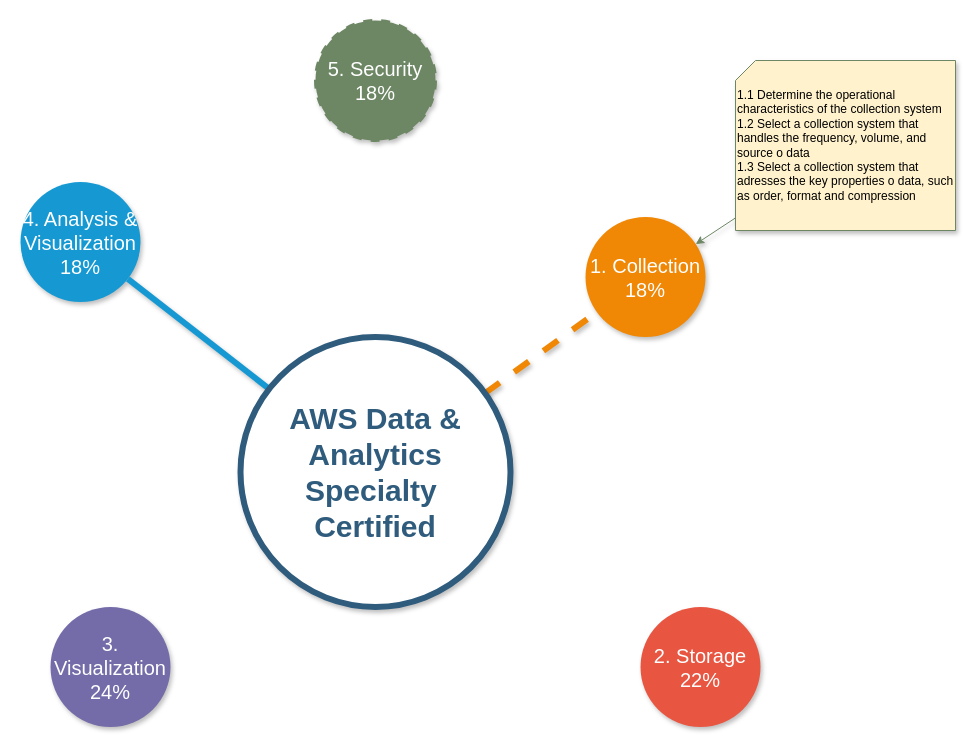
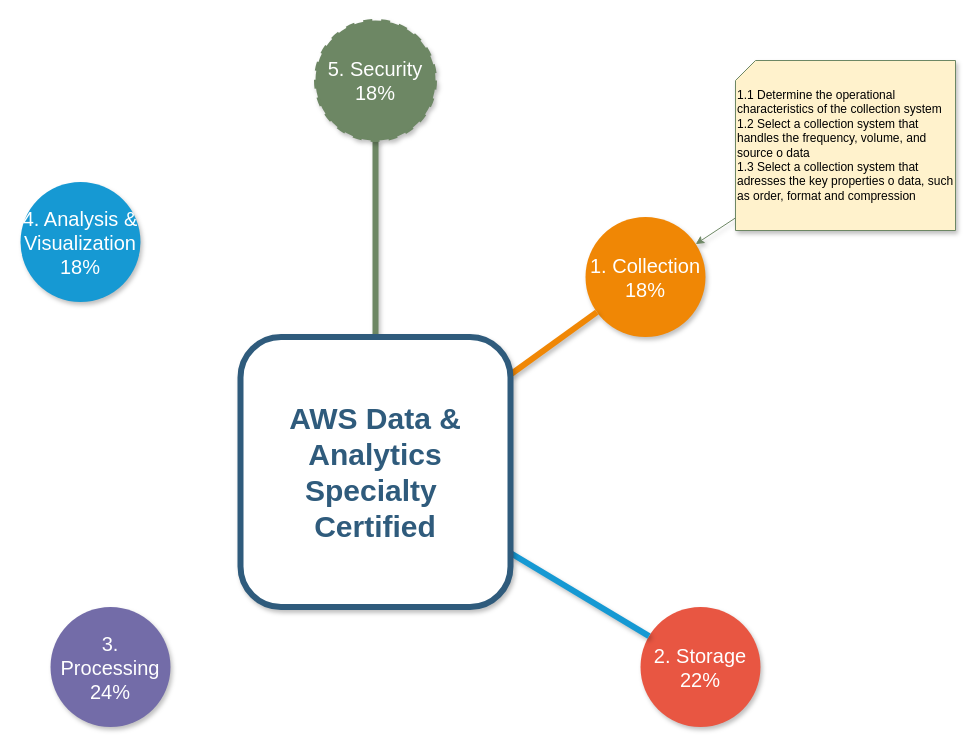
none -> (376, 238)
(199, 334) -> (579, 594)
(500, 382) -> (536, 356)
(376, 472) -> (376, 472)
(111, 668) -> (111, 668)
